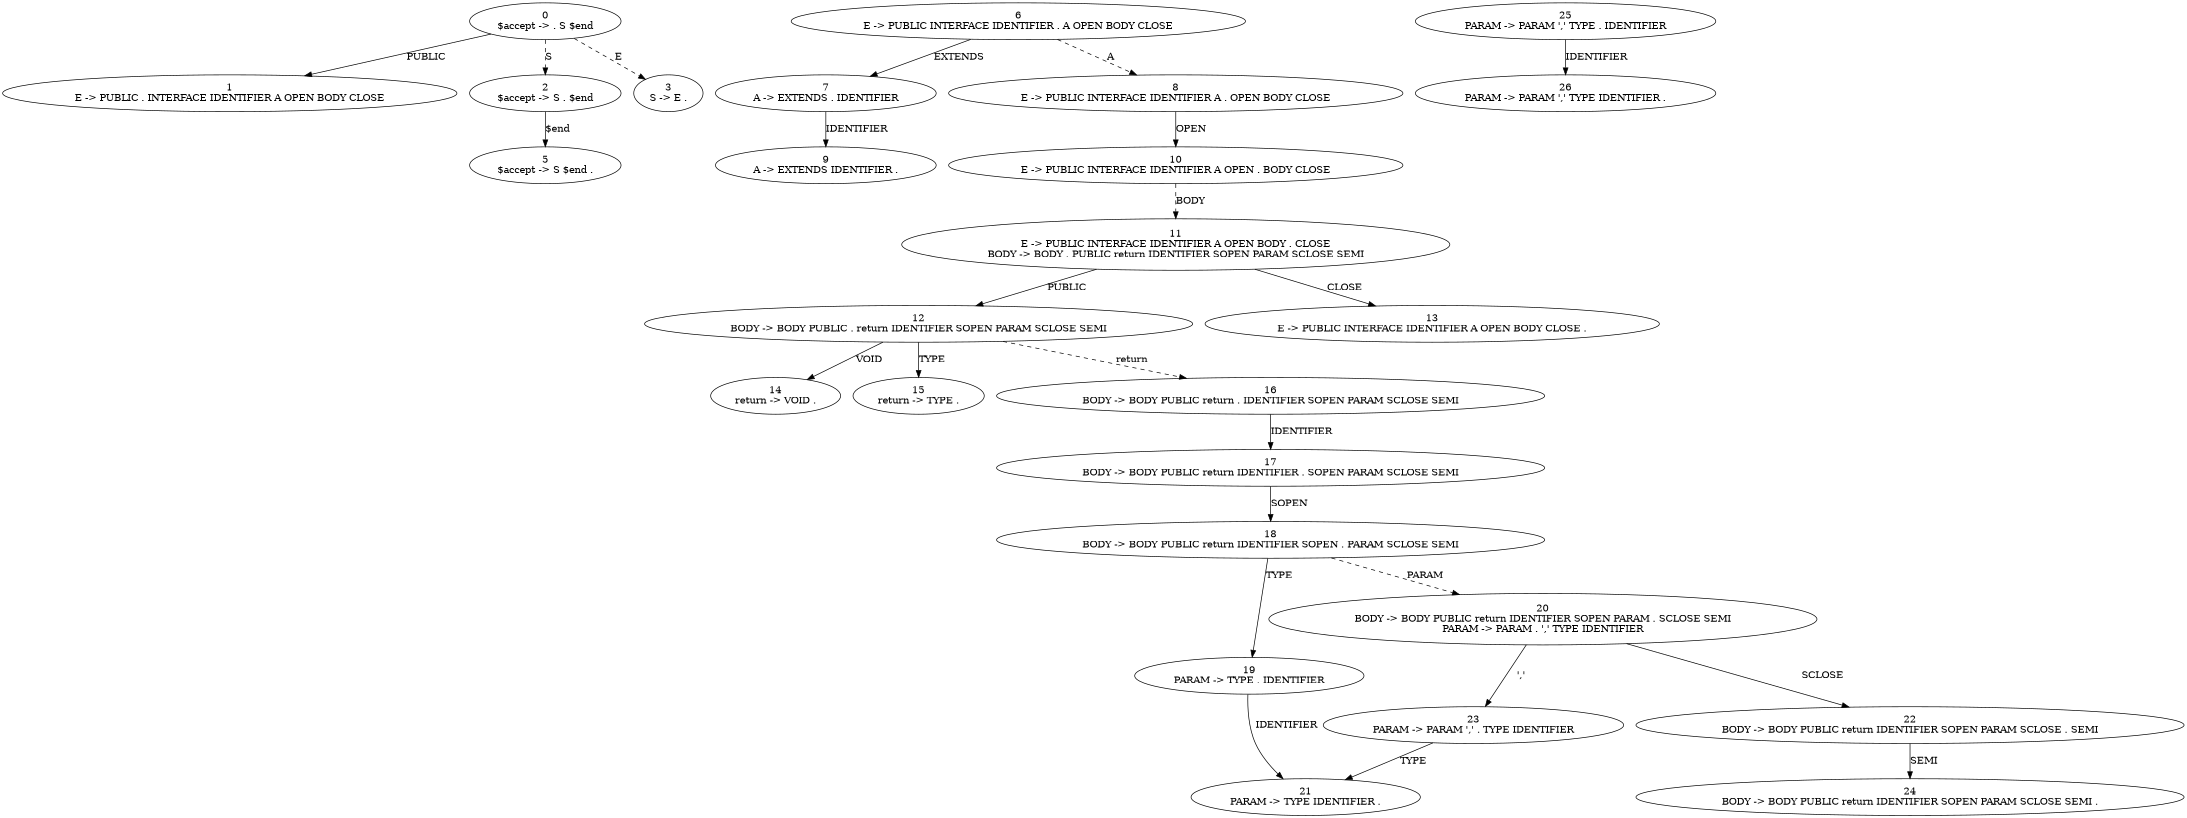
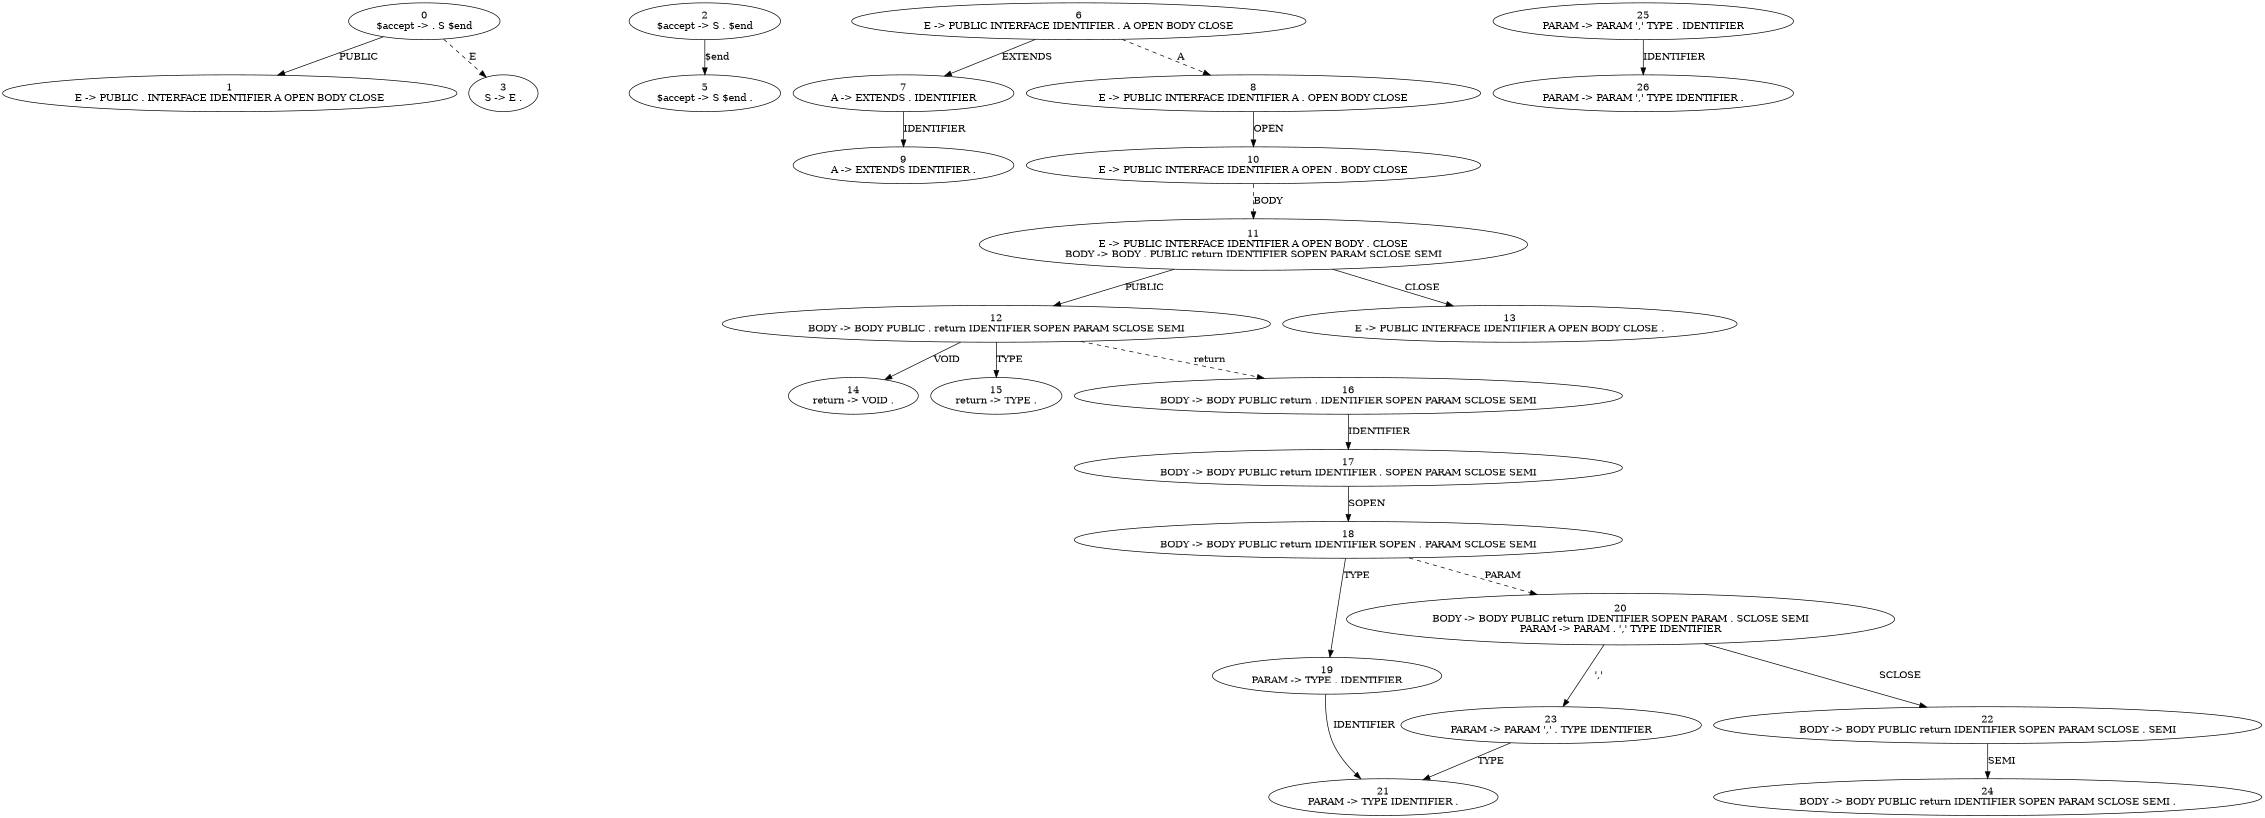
(545, 54) -> none
